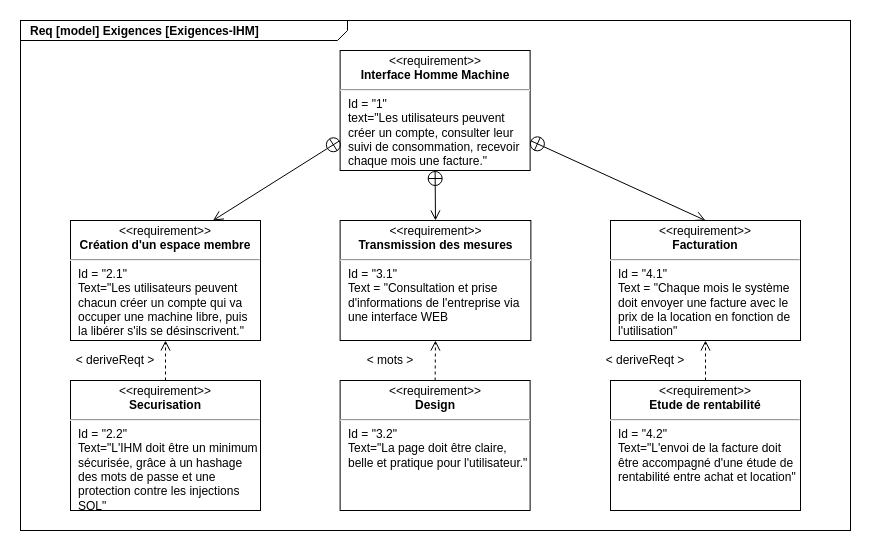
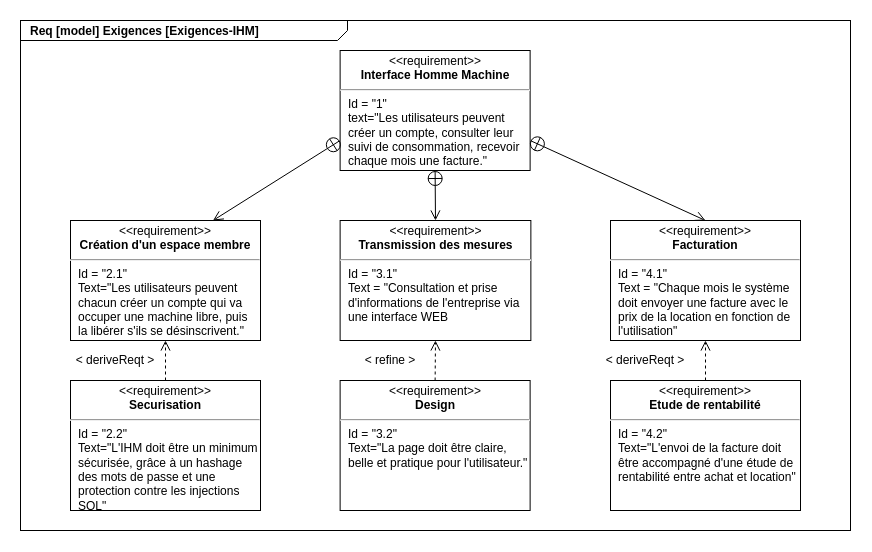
(391, 361) -> (391, 361)
